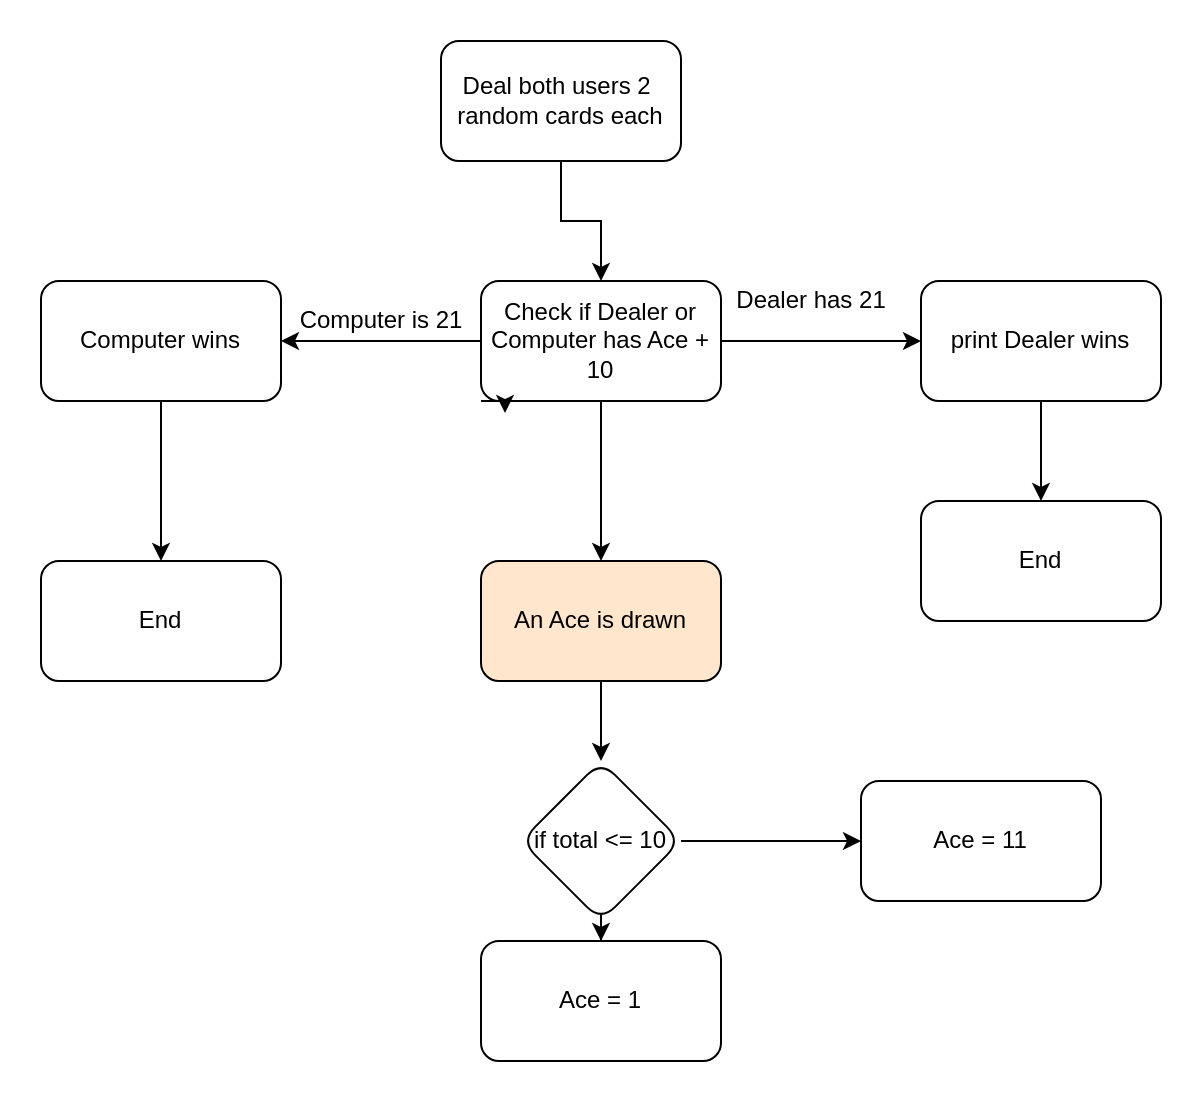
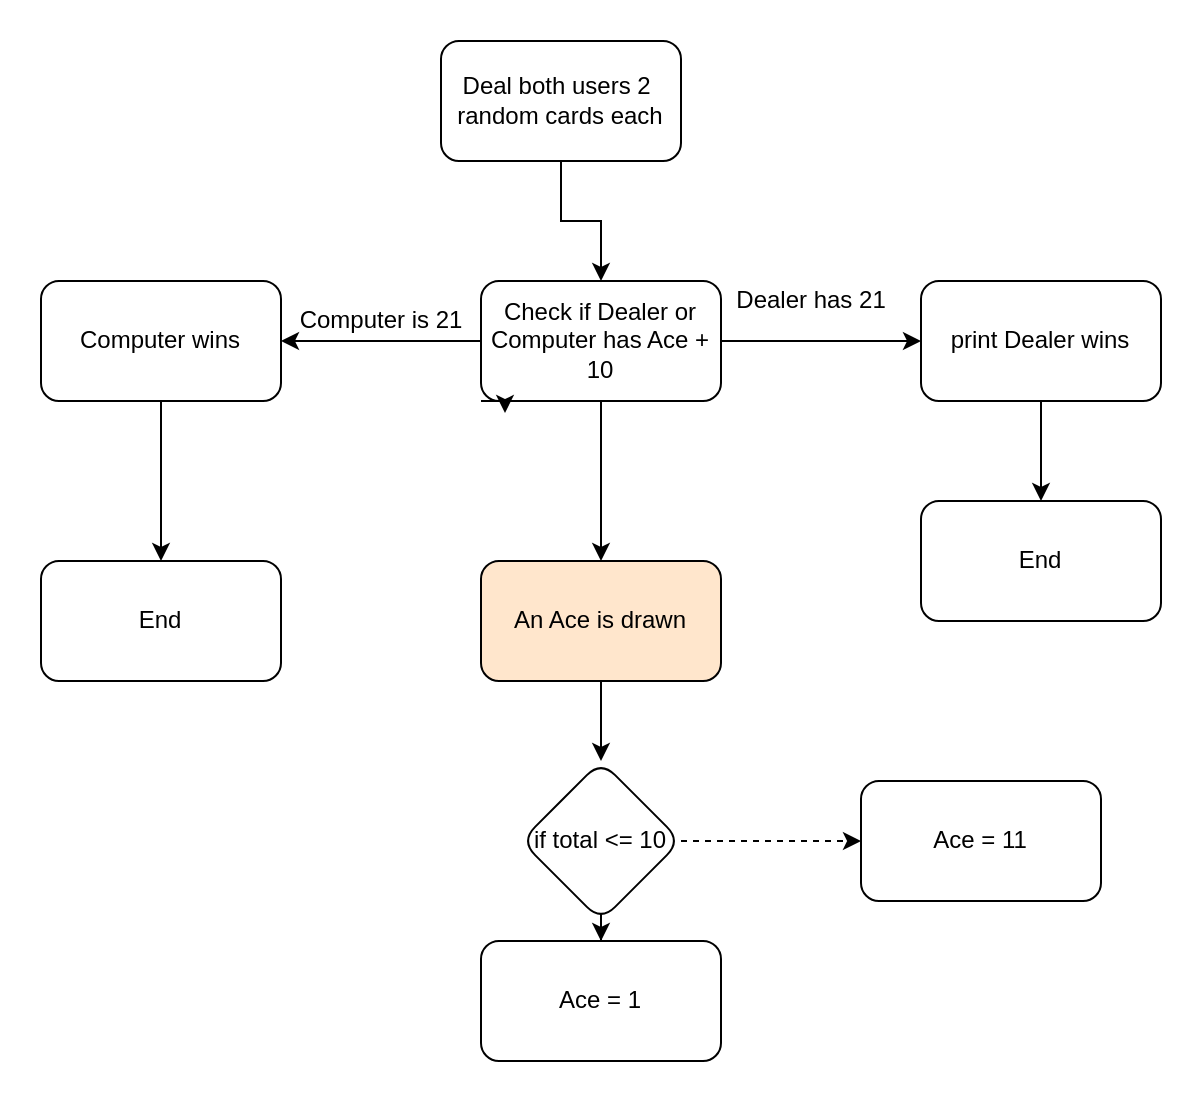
(766, 841) -> (766, 841)
